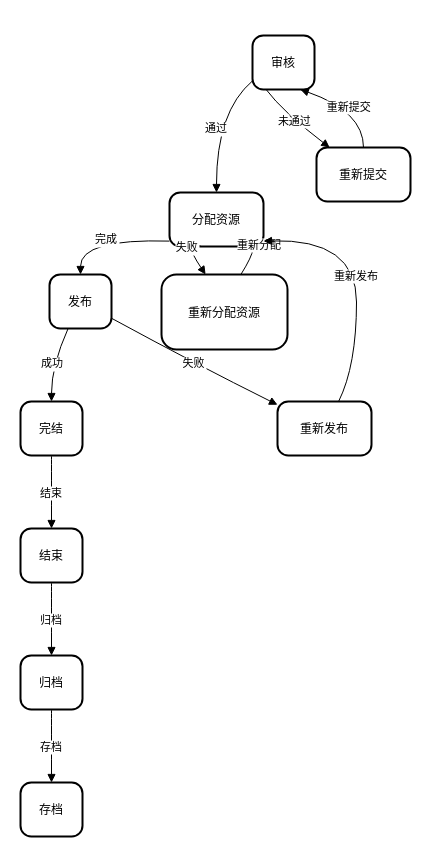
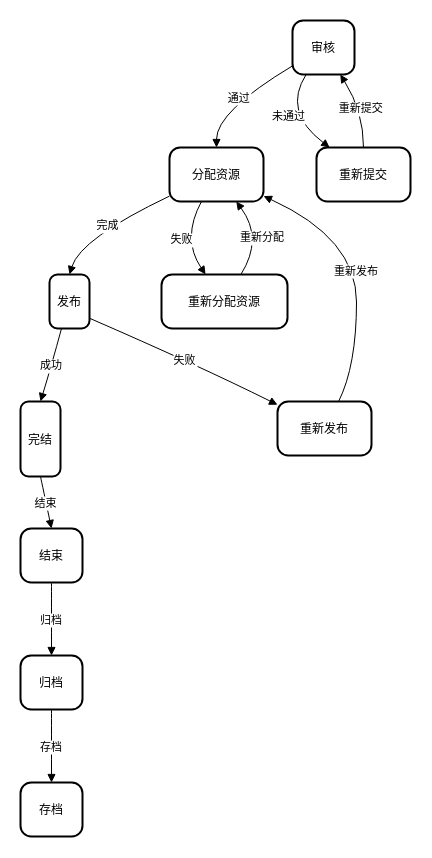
(284, 63) -> (324, 48)
(217, 220) -> (217, 175)
(81, 302) -> (70, 302)
(225, 312) -> (225, 302)
(52, 429) -> (41, 439)
